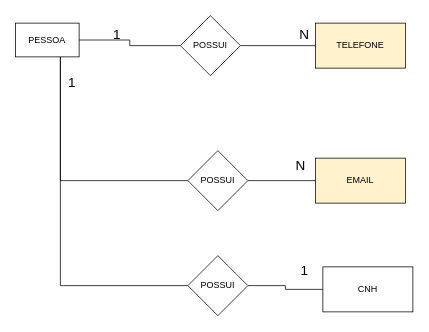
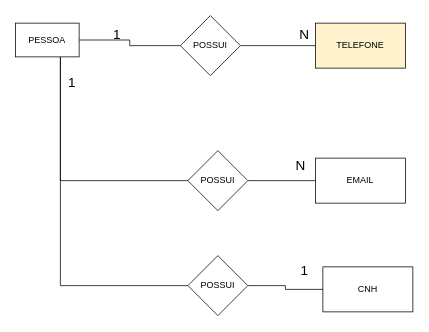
(360, 180) -> (360, 180)
